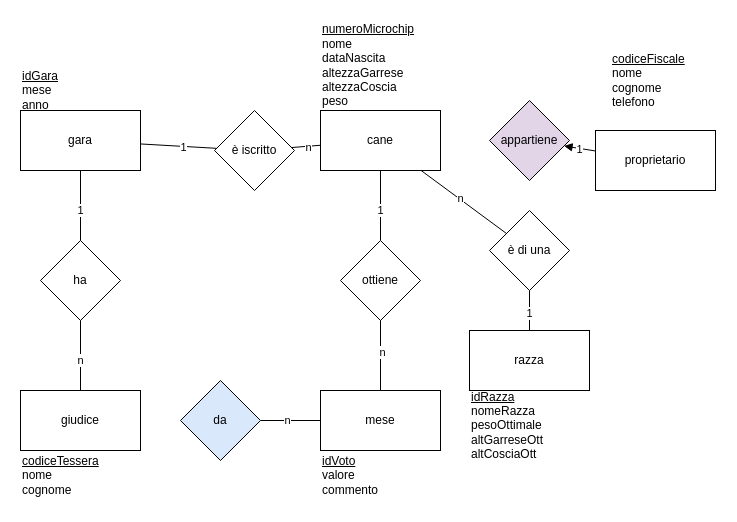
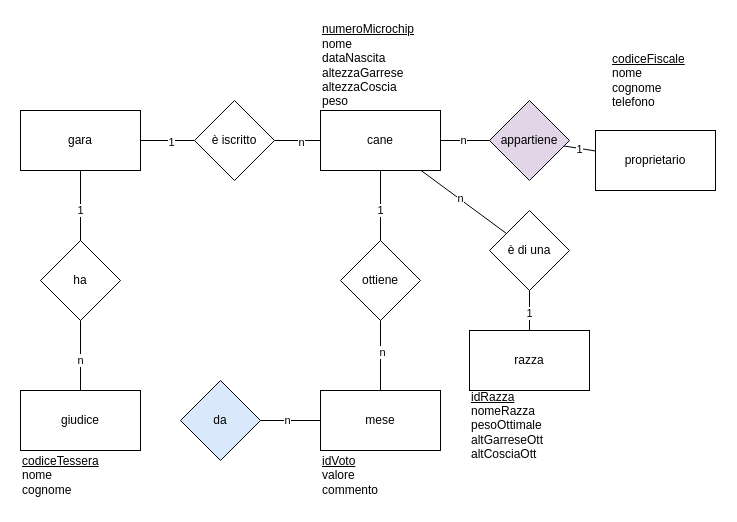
(51, 91) -> none
none -> (466, 141)
(573, 147) -> (569, 147)
(255, 151) -> (235, 141)
